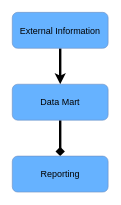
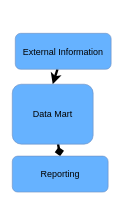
(60, 30) -> (63, 51)
(60, 102) -> (53, 114)
